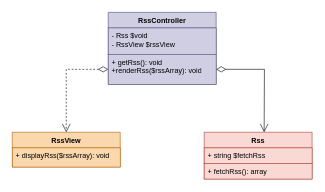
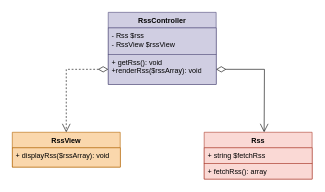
(144, 41) -> (144, 41)
